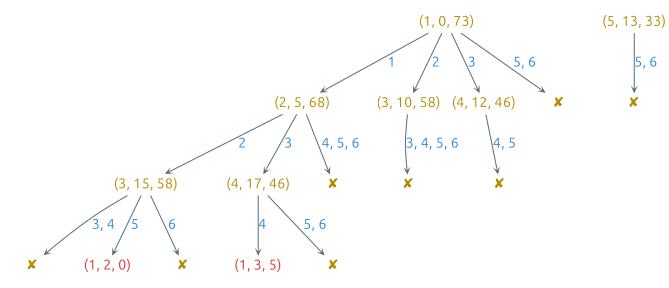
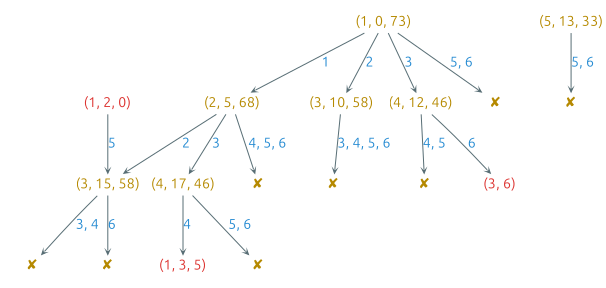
none -> (500, 185)
(128, 223) -> (108, 142)
